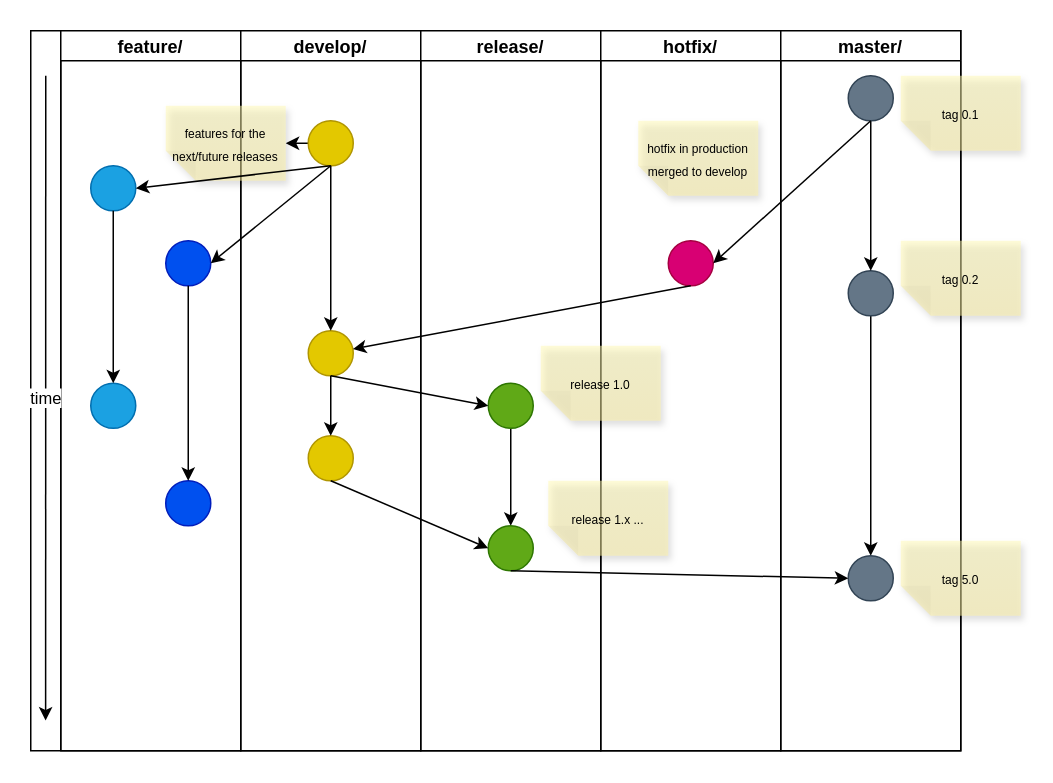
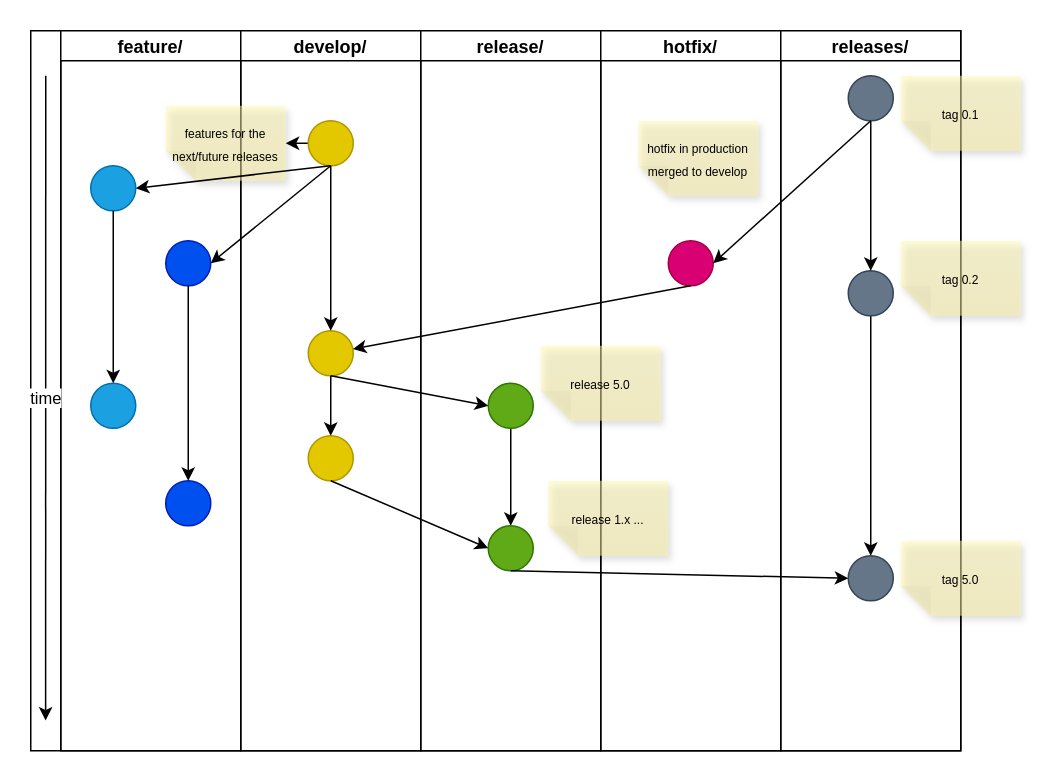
(870, 47) -> (870, 47)
(601, 383) -> (601, 383)
